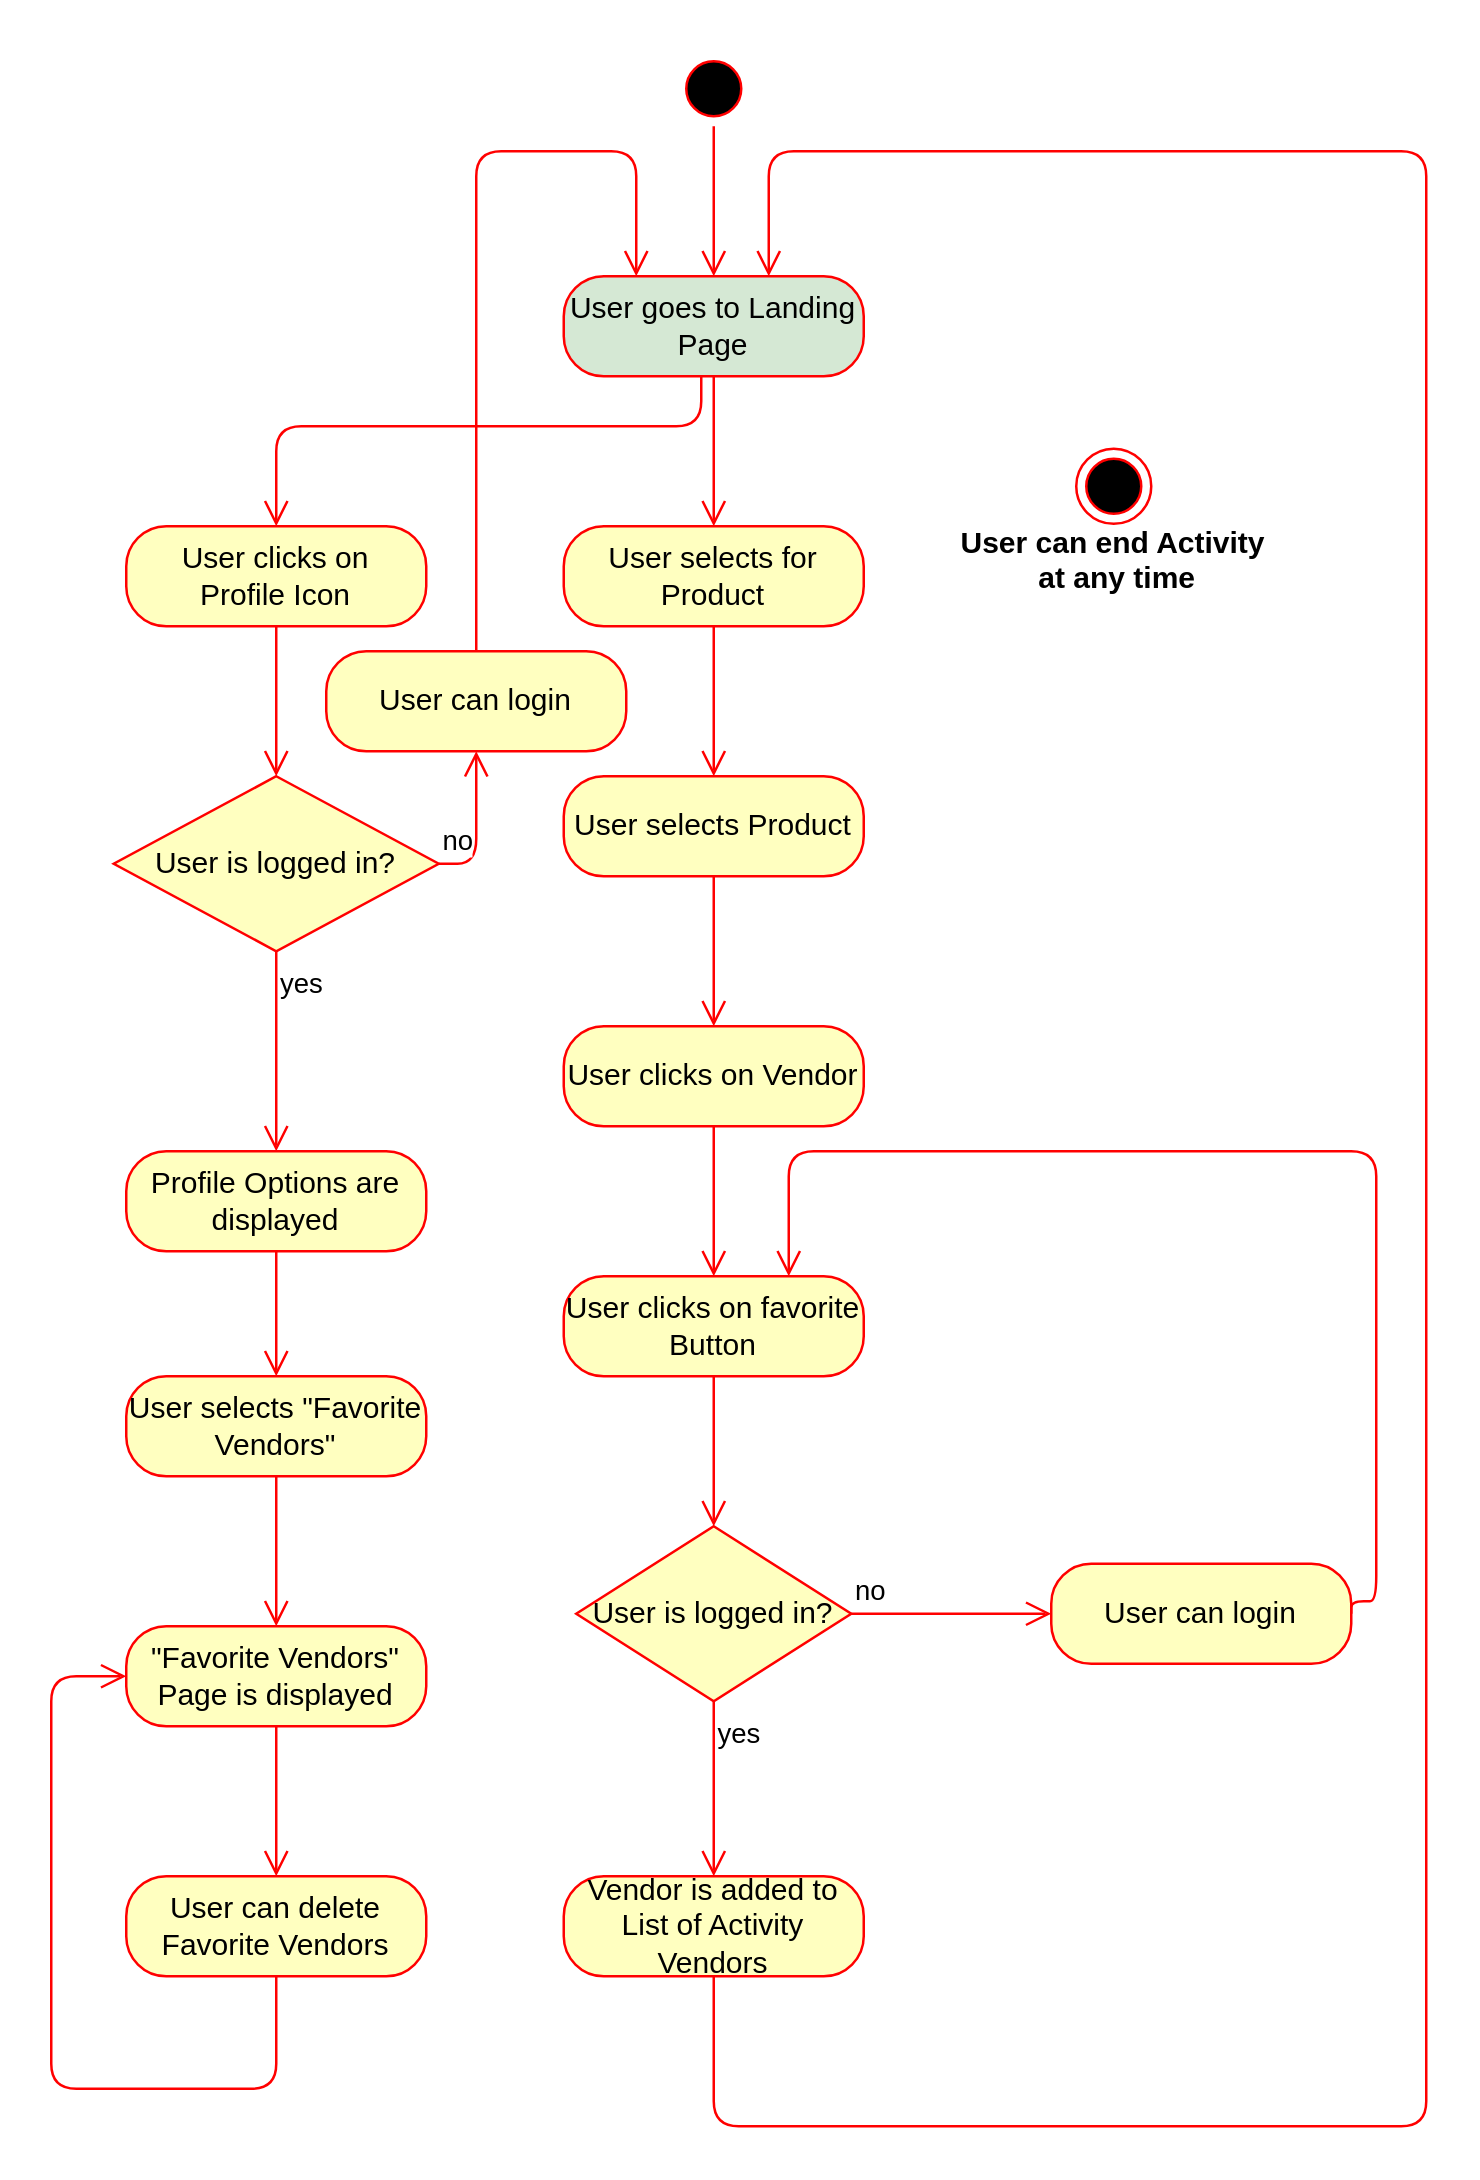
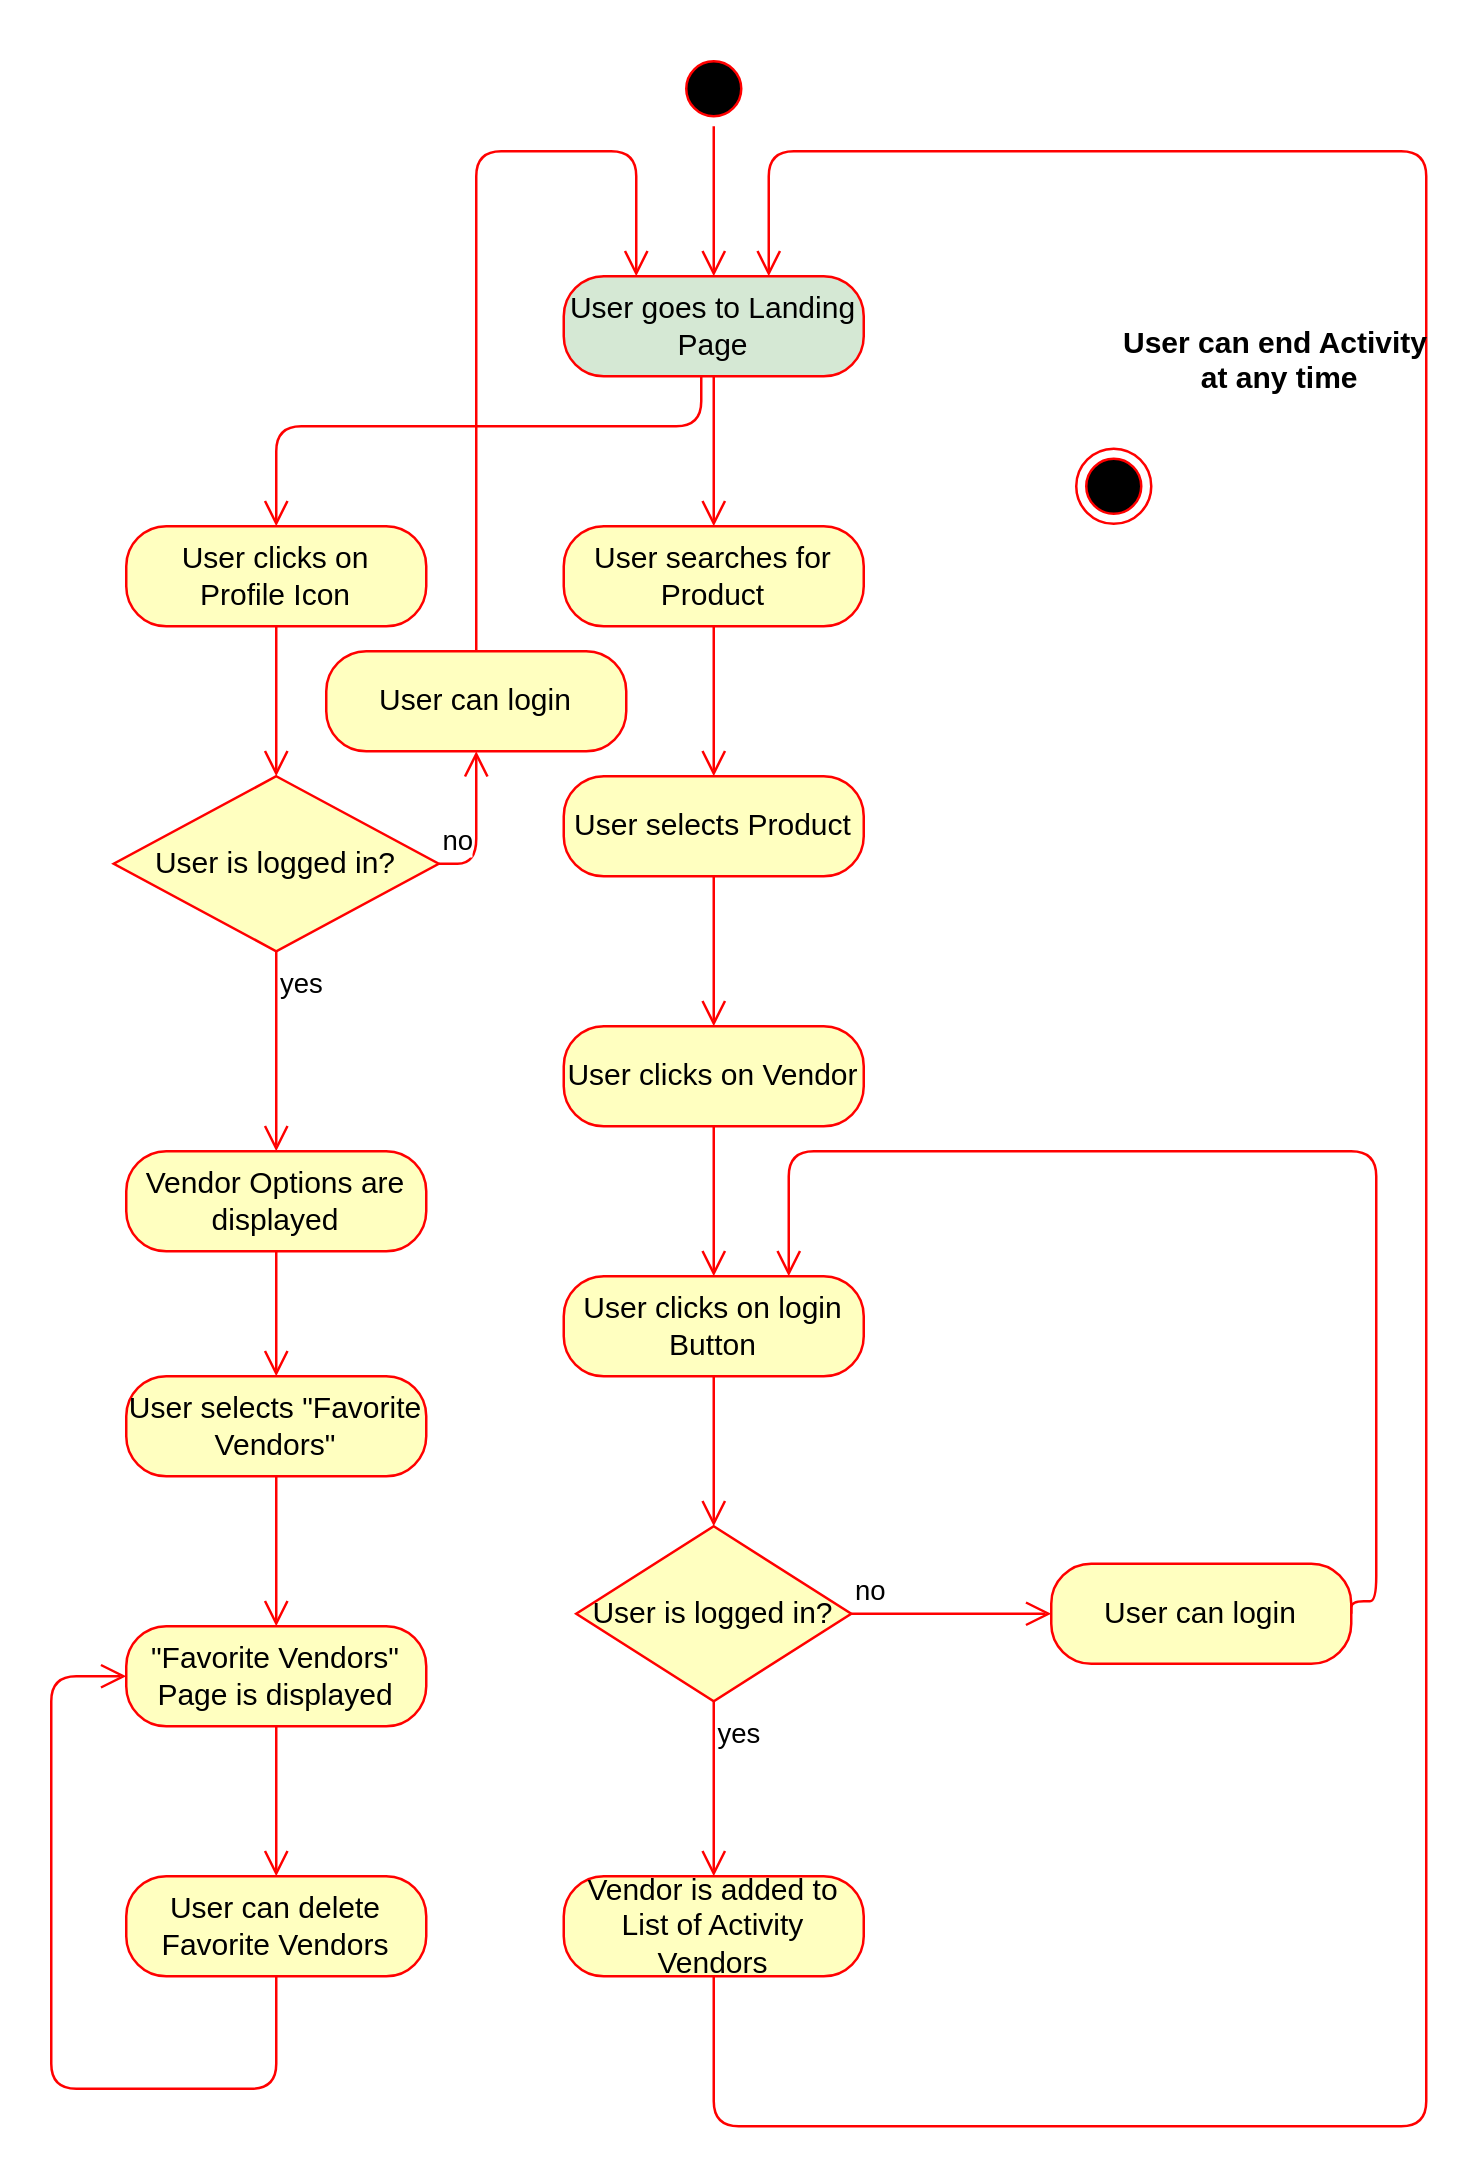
(1114, 559) -> (1276, 359)
(714, 576) -> (714, 576)
(276, 1201) -> (276, 1201)
(714, 1326) -> (714, 1326)
